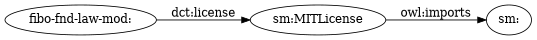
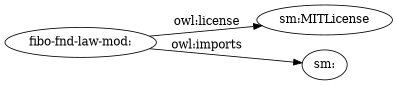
(203, 14) -> (207, 22)
(432, 20) -> (222, 55)
